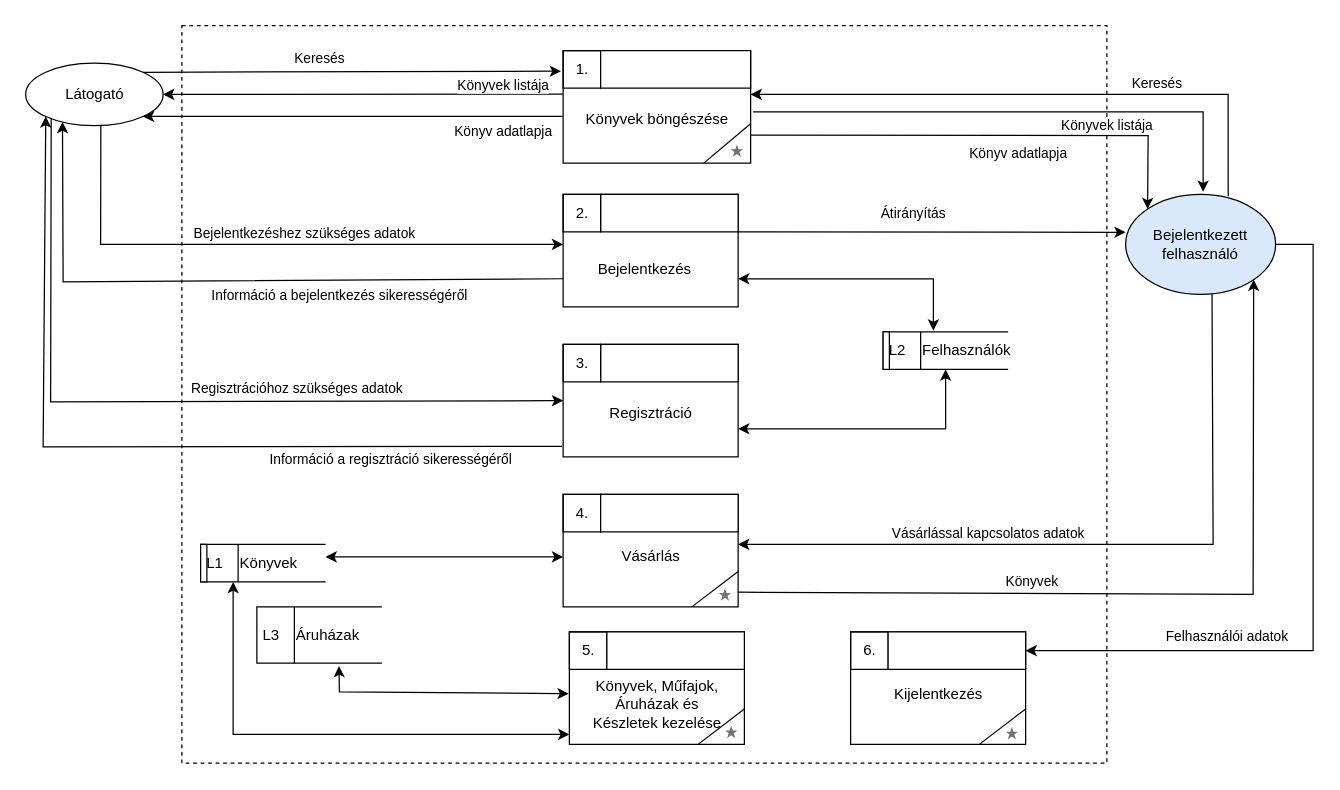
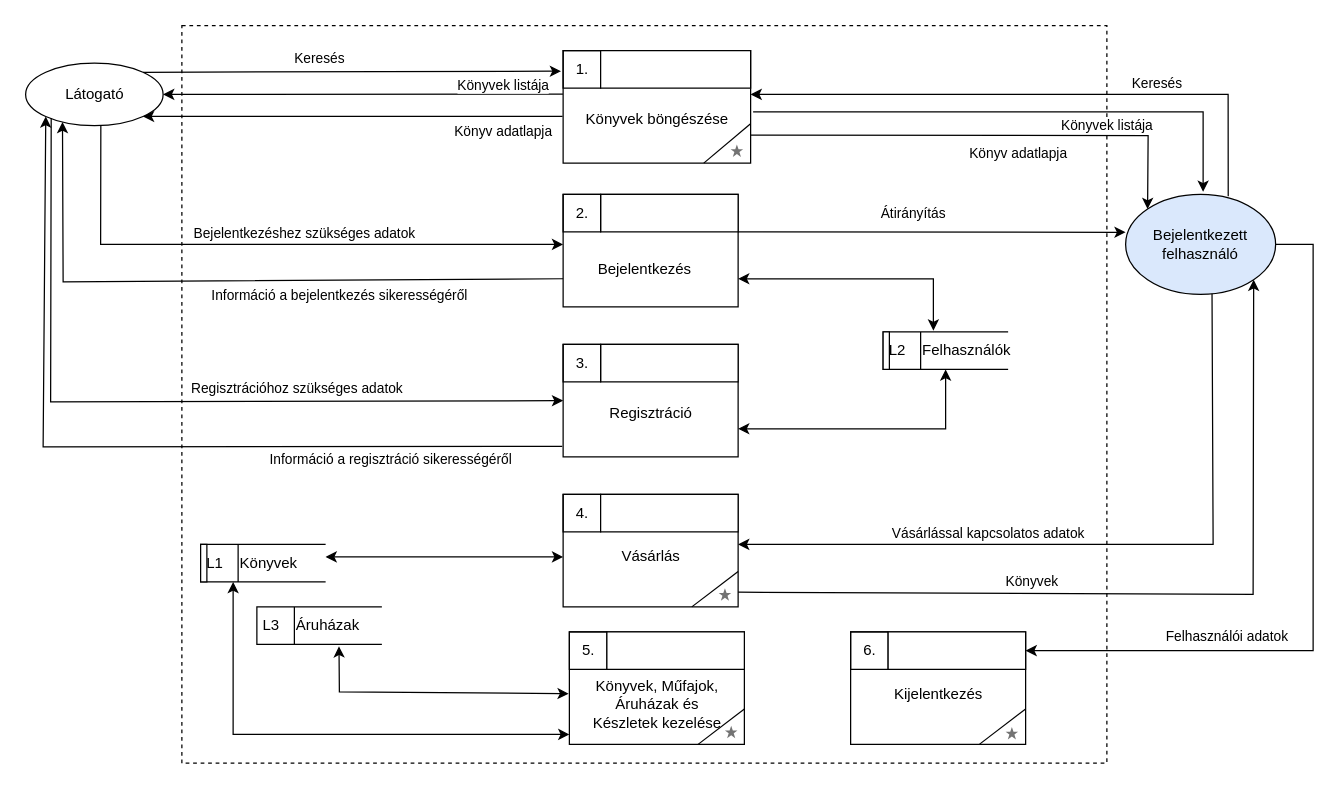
(319, 635) -> (319, 626)
